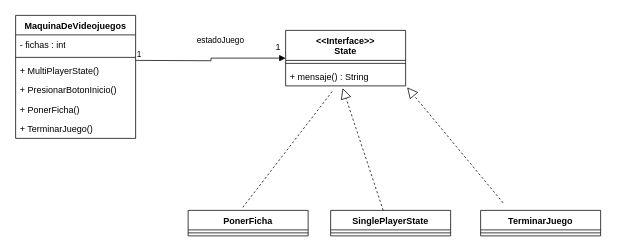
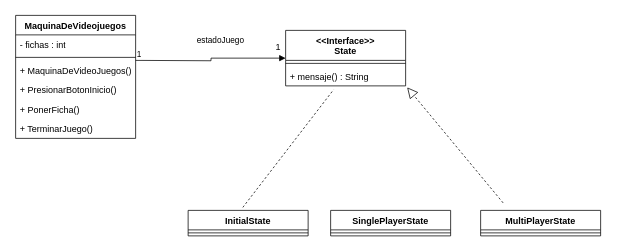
(66, 71) -> (76, 76)
(364, 154) -> none
(248, 221) -> (248, 221)
(540, 221) -> (540, 221)
